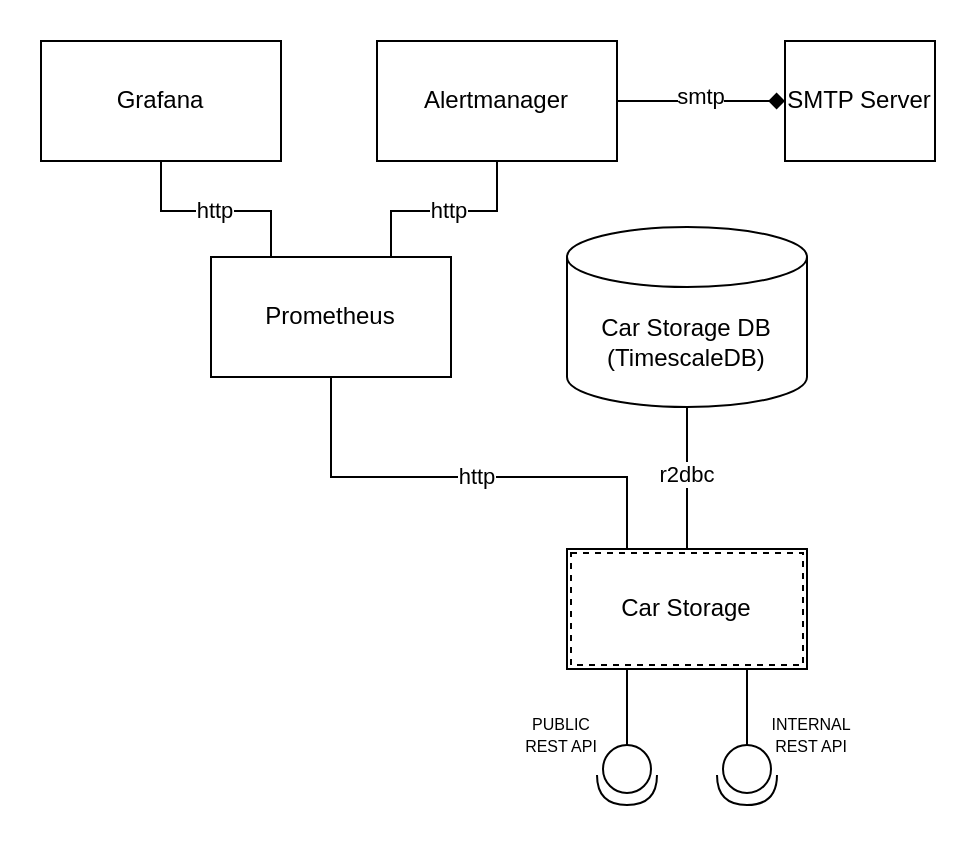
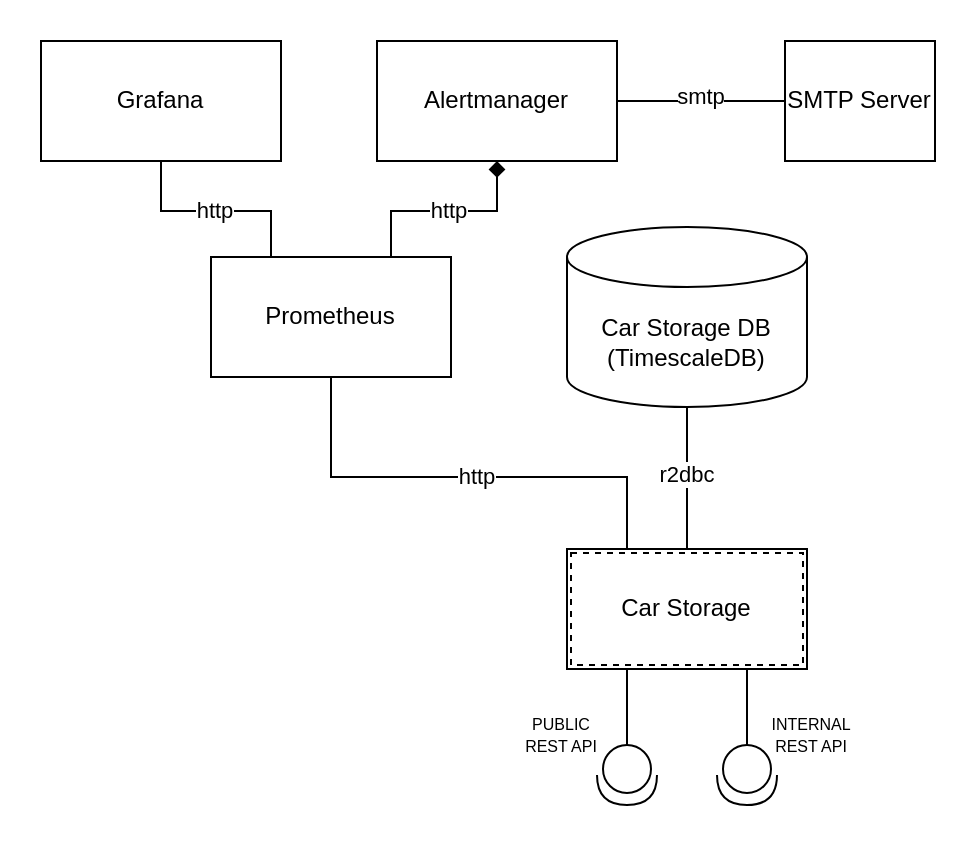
(769, 101) -> (776, 101)
(497, 169) -> (497, 177)
